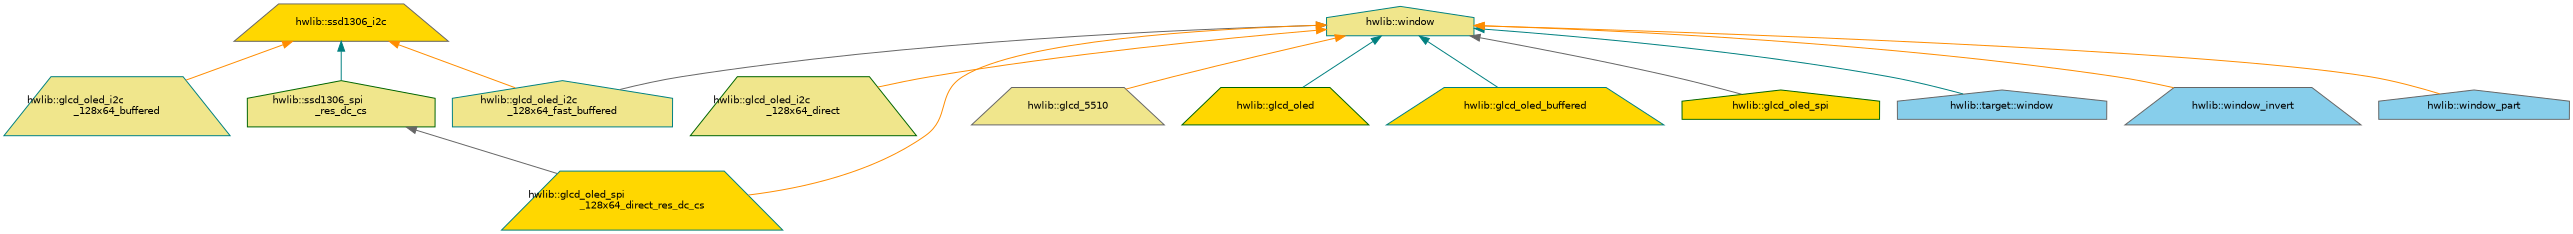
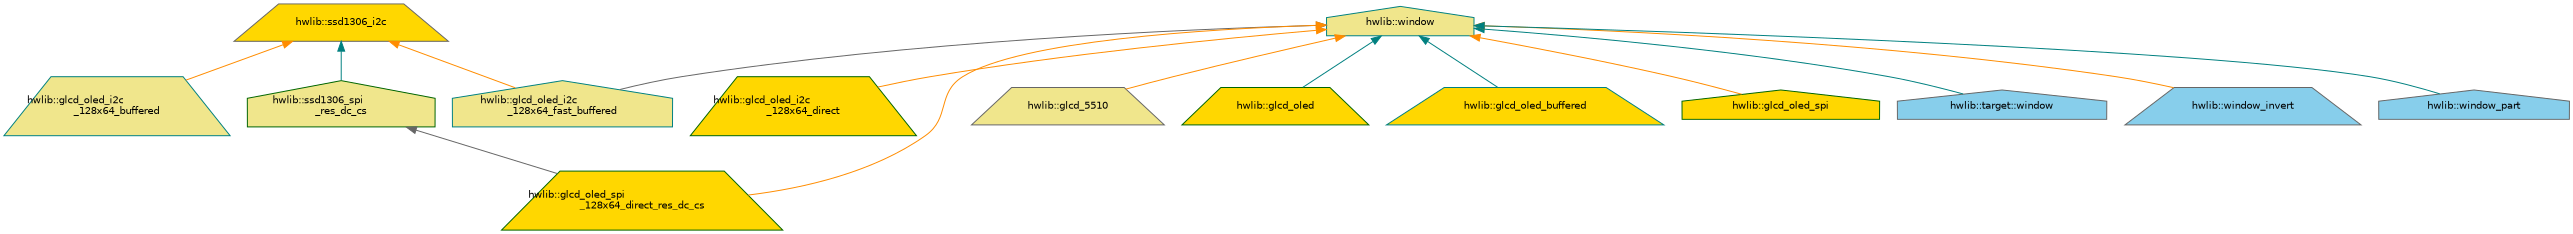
(1964, 45) -> (1964, 45)
(1611, 63) -> (1611, 63)
(803, 106) -> (803, 106)
(642, 201) -> (642, 201)
